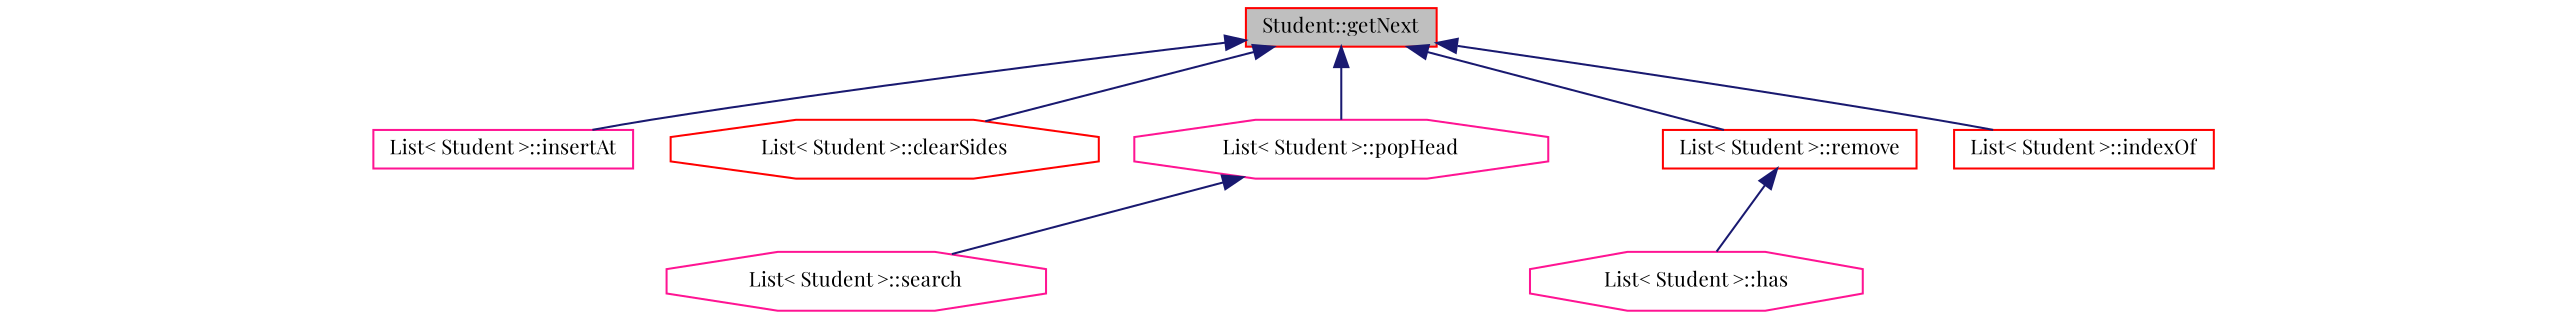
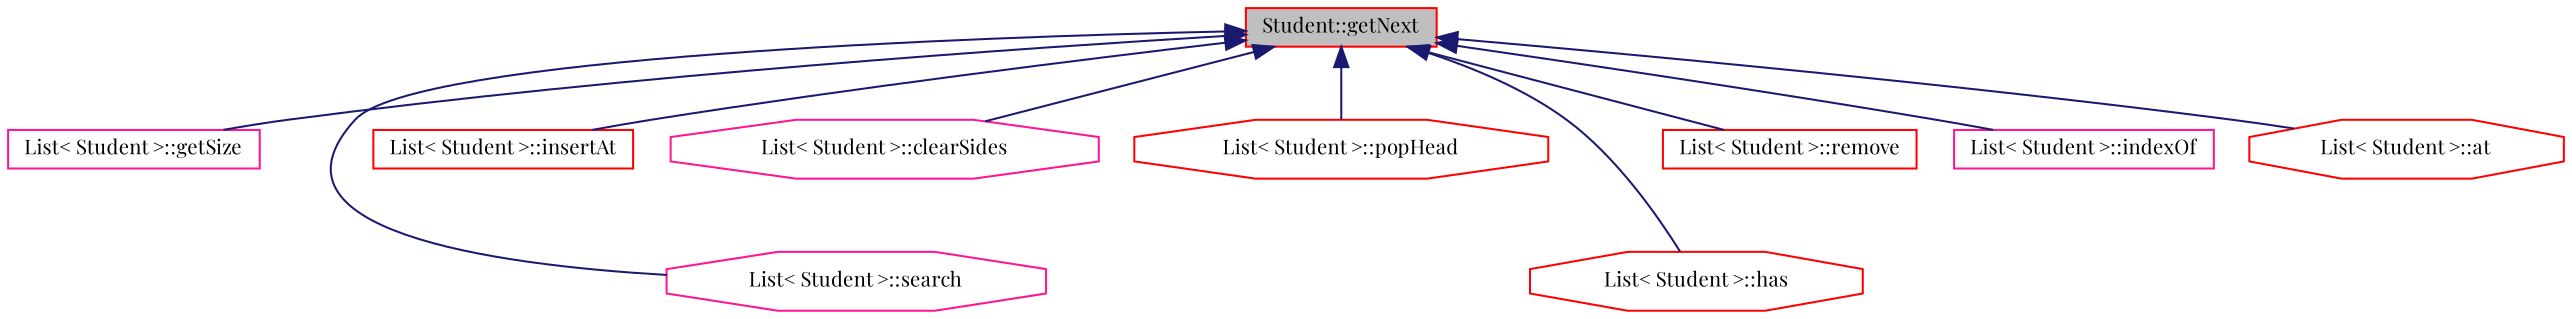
none -> (134, 149)
(503, 149) -> (503, 149)
(885, 149) -> (885, 149)
(1341, 149) -> (1341, 149)
(2084, 149) -> (2084, 149)
none -> (2407, 149)
(1087, 218) -> (574, 68)
(1741, 218) -> (1575, 126)
(1696, 281) -> (1696, 281)
